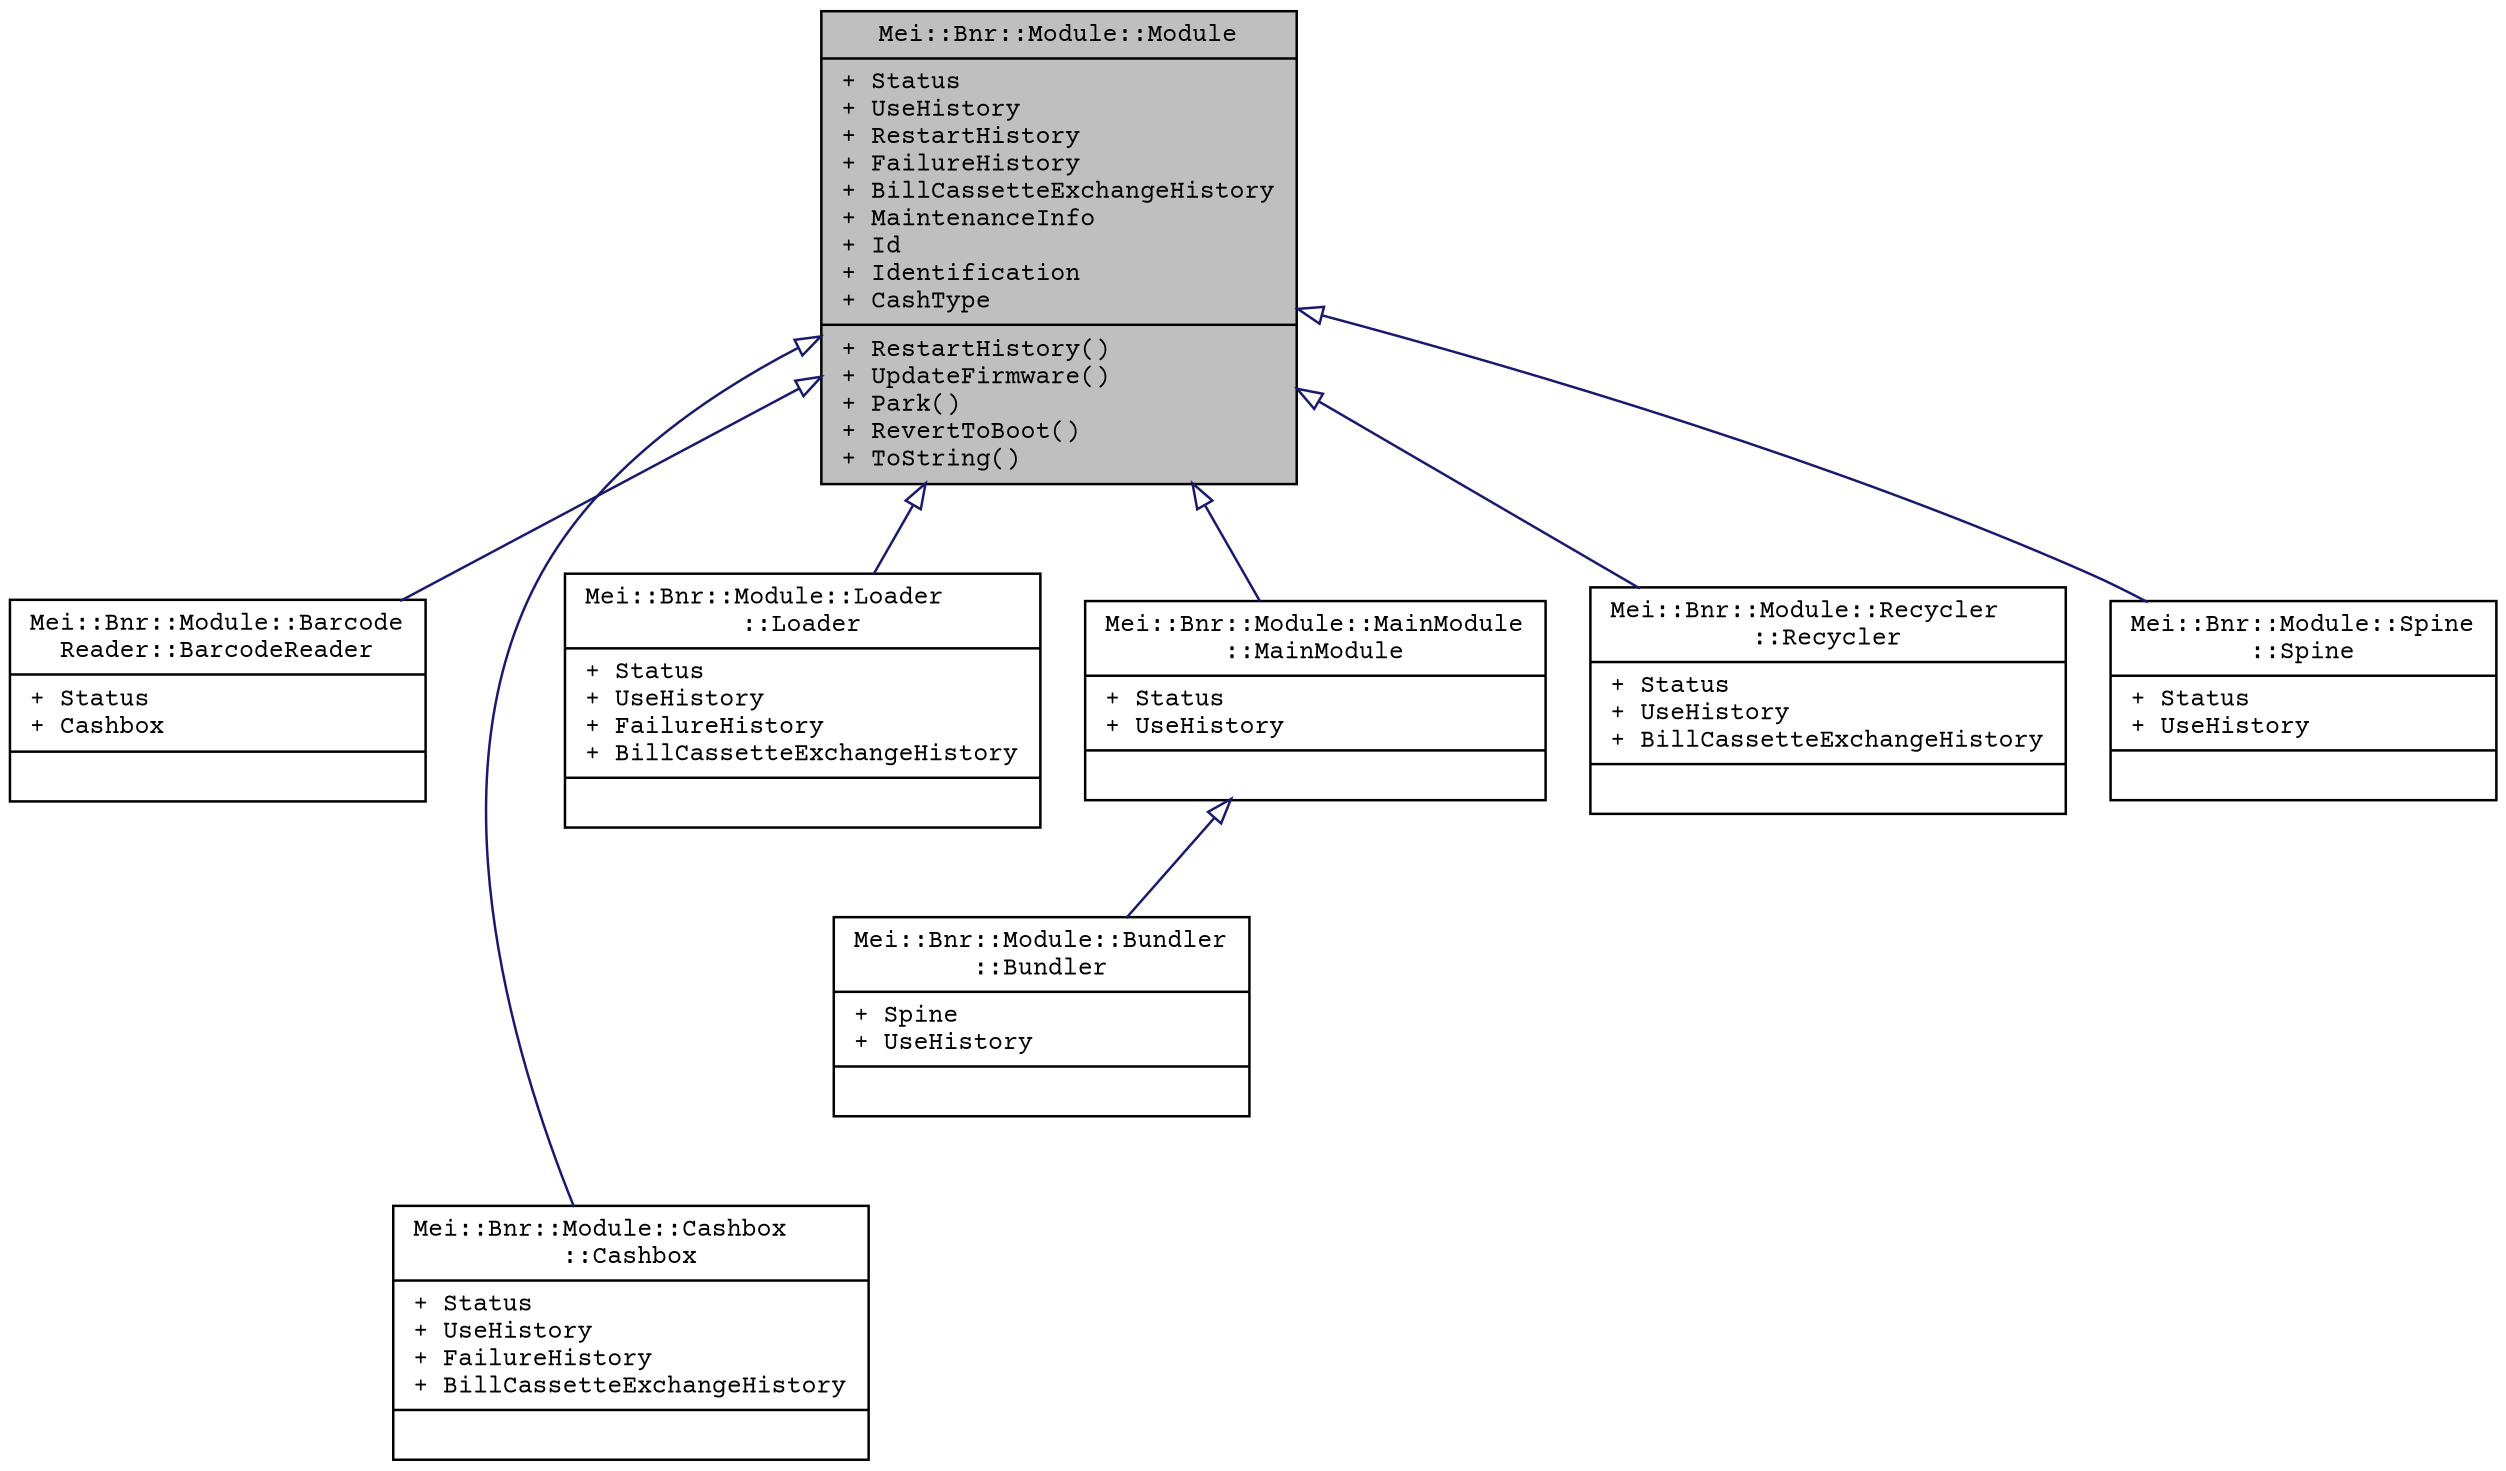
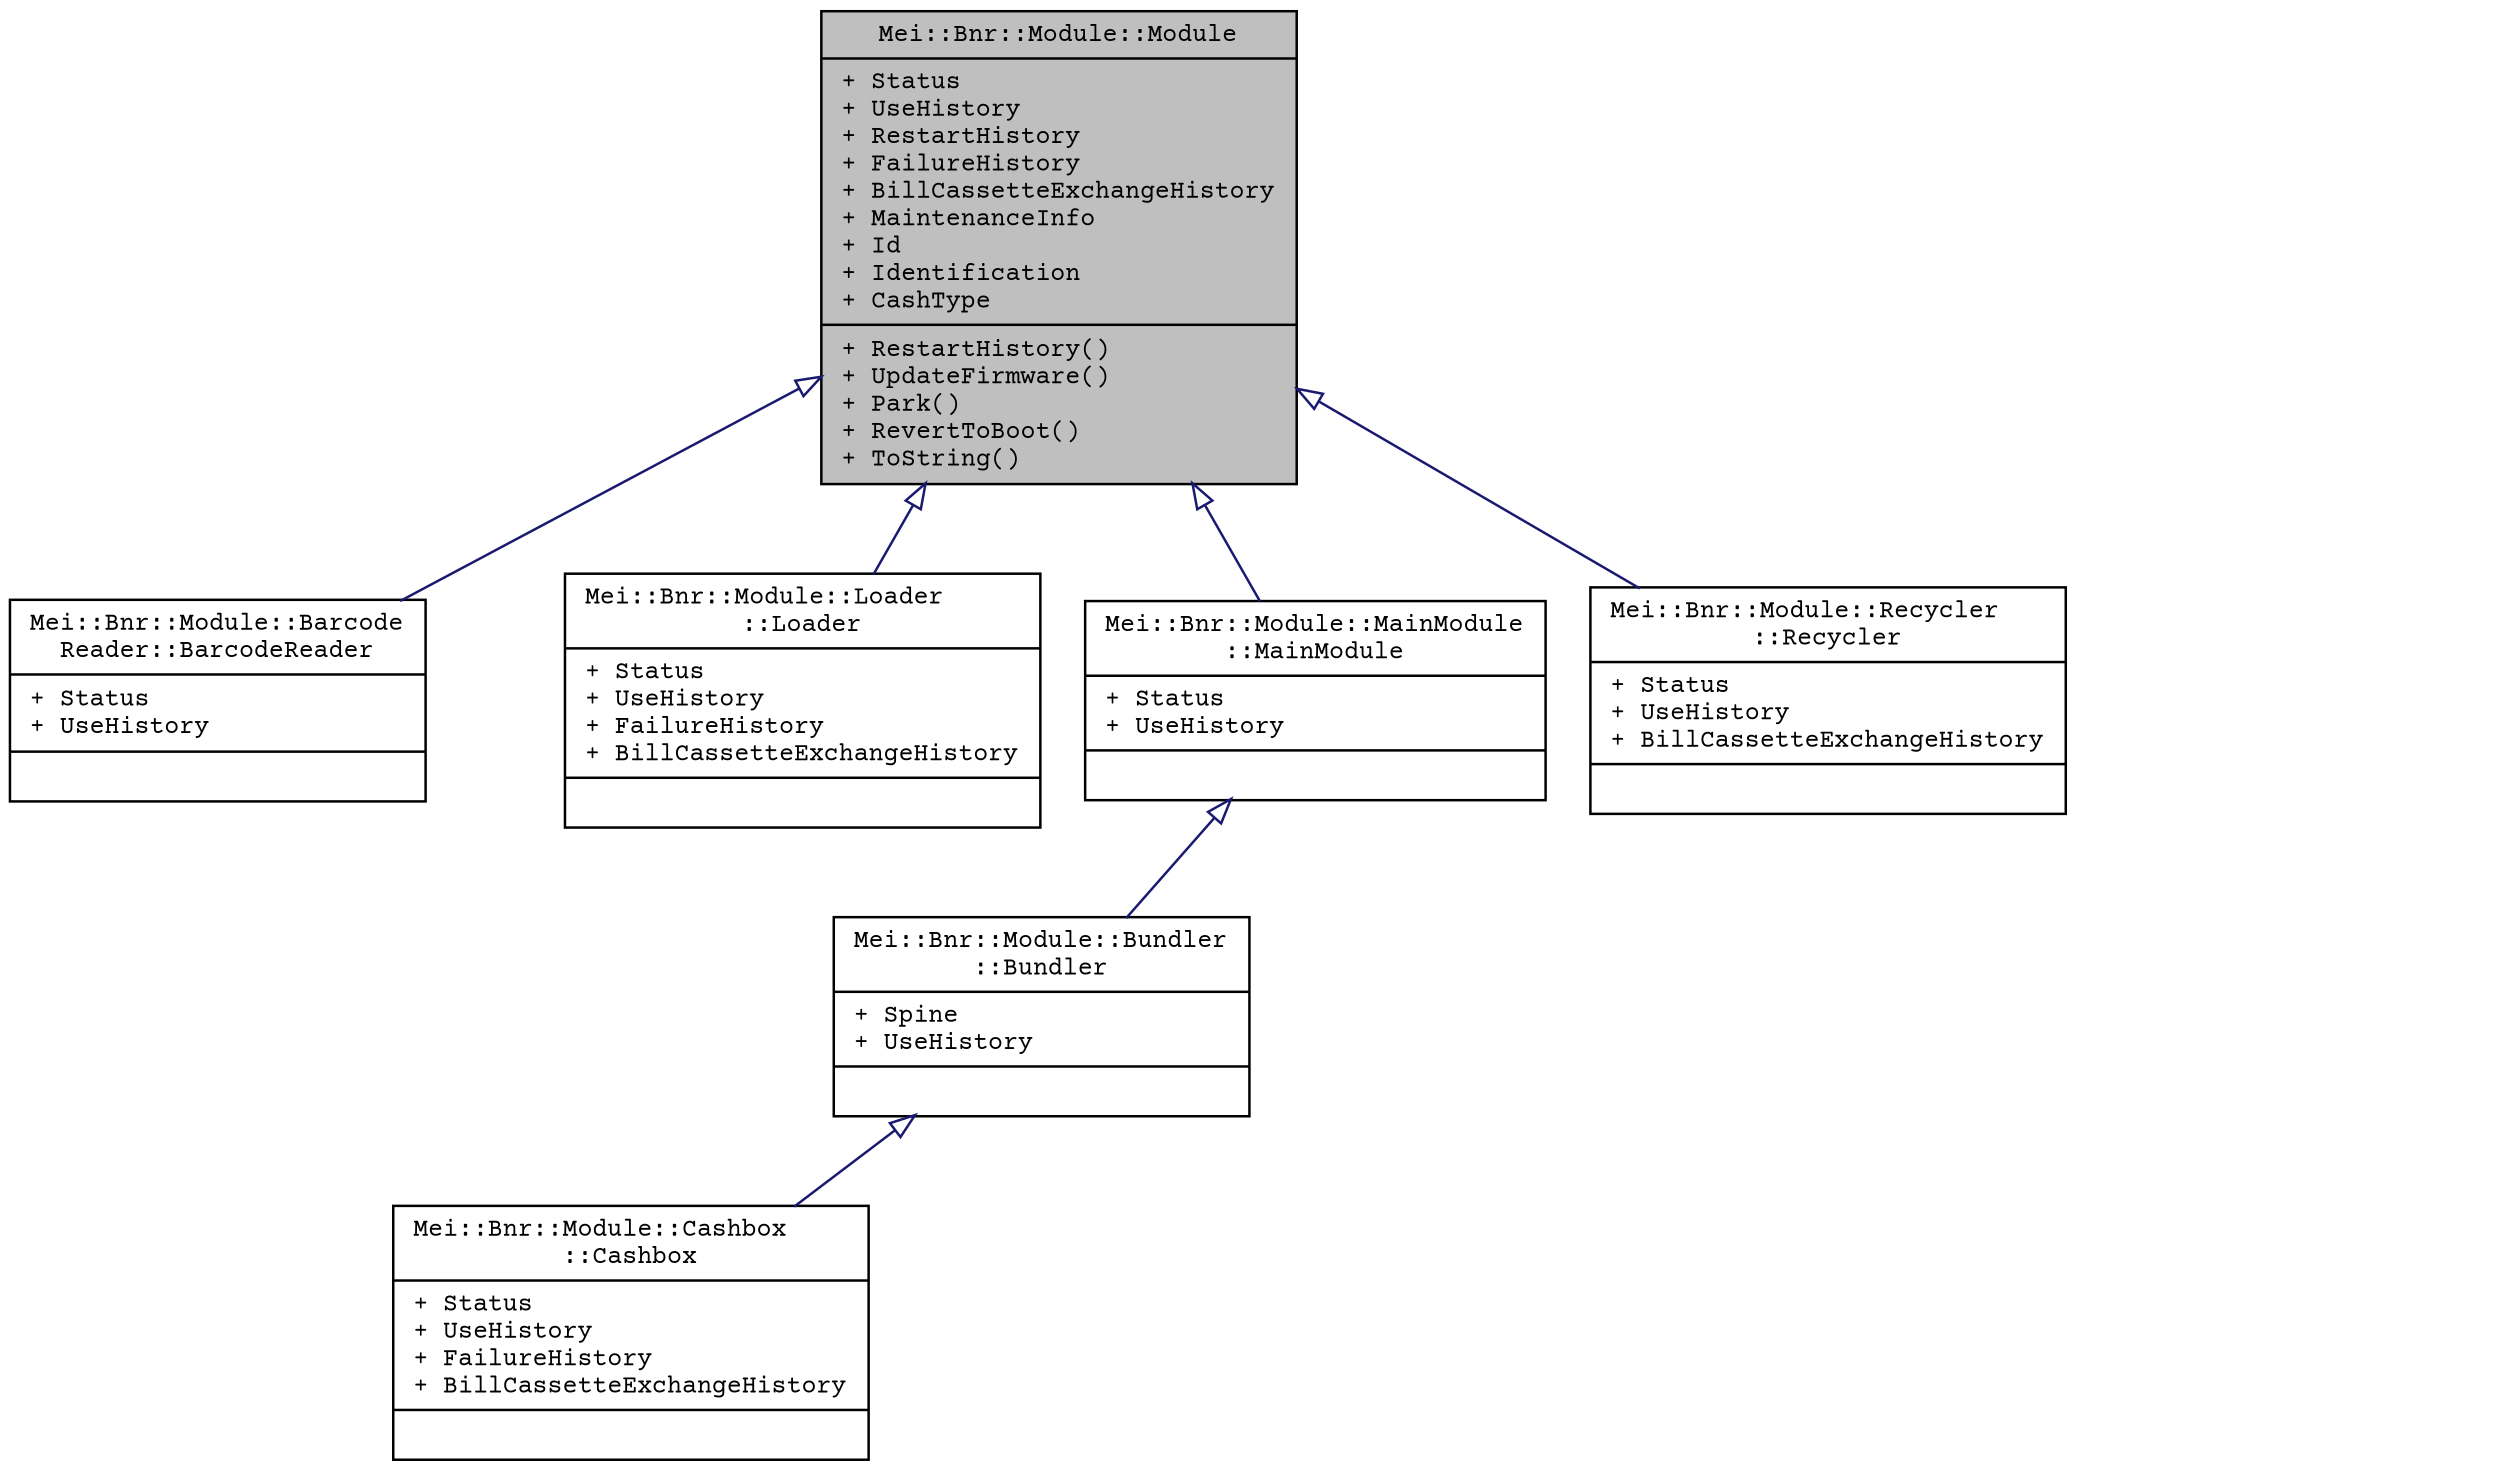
(2303, 701) -> none
(494, 719) -> (845, 1168)
(98, 726) -> (121, 726)
